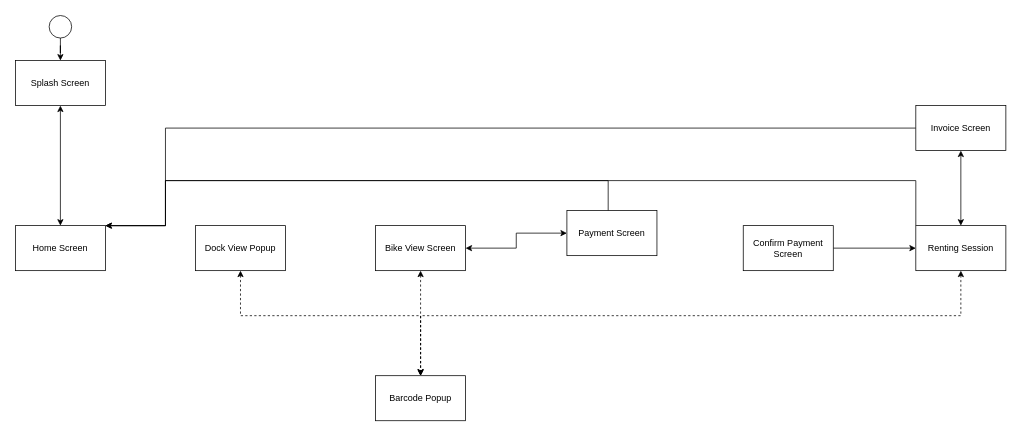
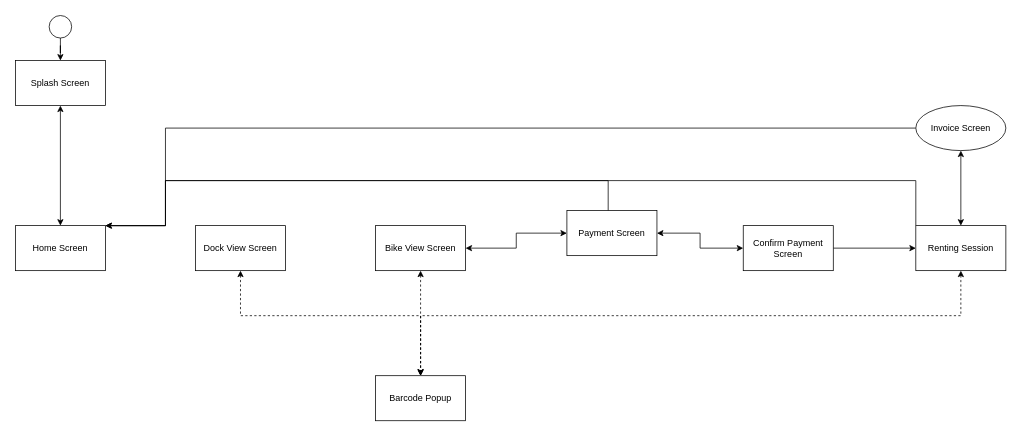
(960, 128) -> (960, 128)
none -> (699, 233)
(240, 248) -> (240, 248)
